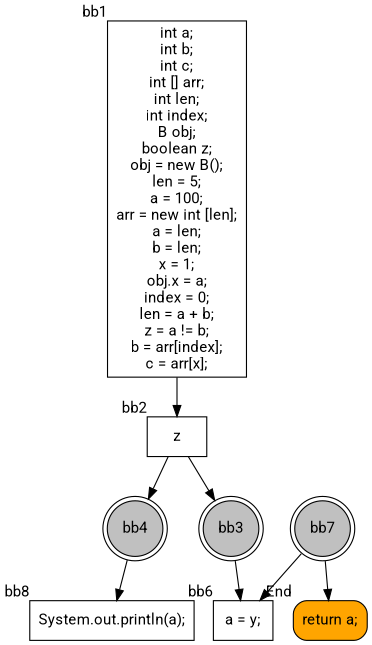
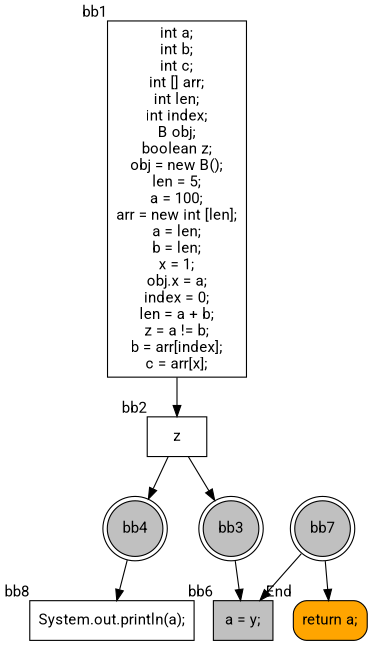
(243, 621) -> (243, 621)
